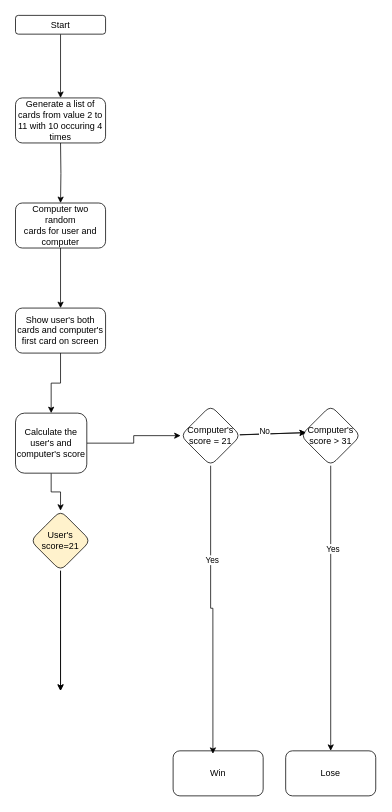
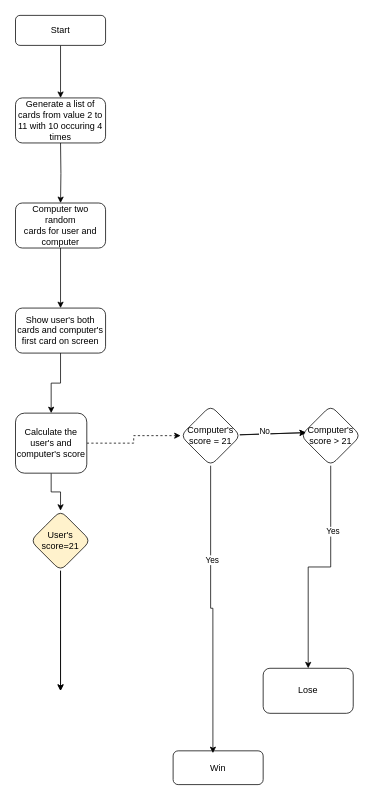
(60, 25) -> (60, 30)
(330, 435) -> (330, 435)
(134, 442) -> (134, 442)
(218, 773) -> (218, 767)
(330, 773) -> (308, 690)
